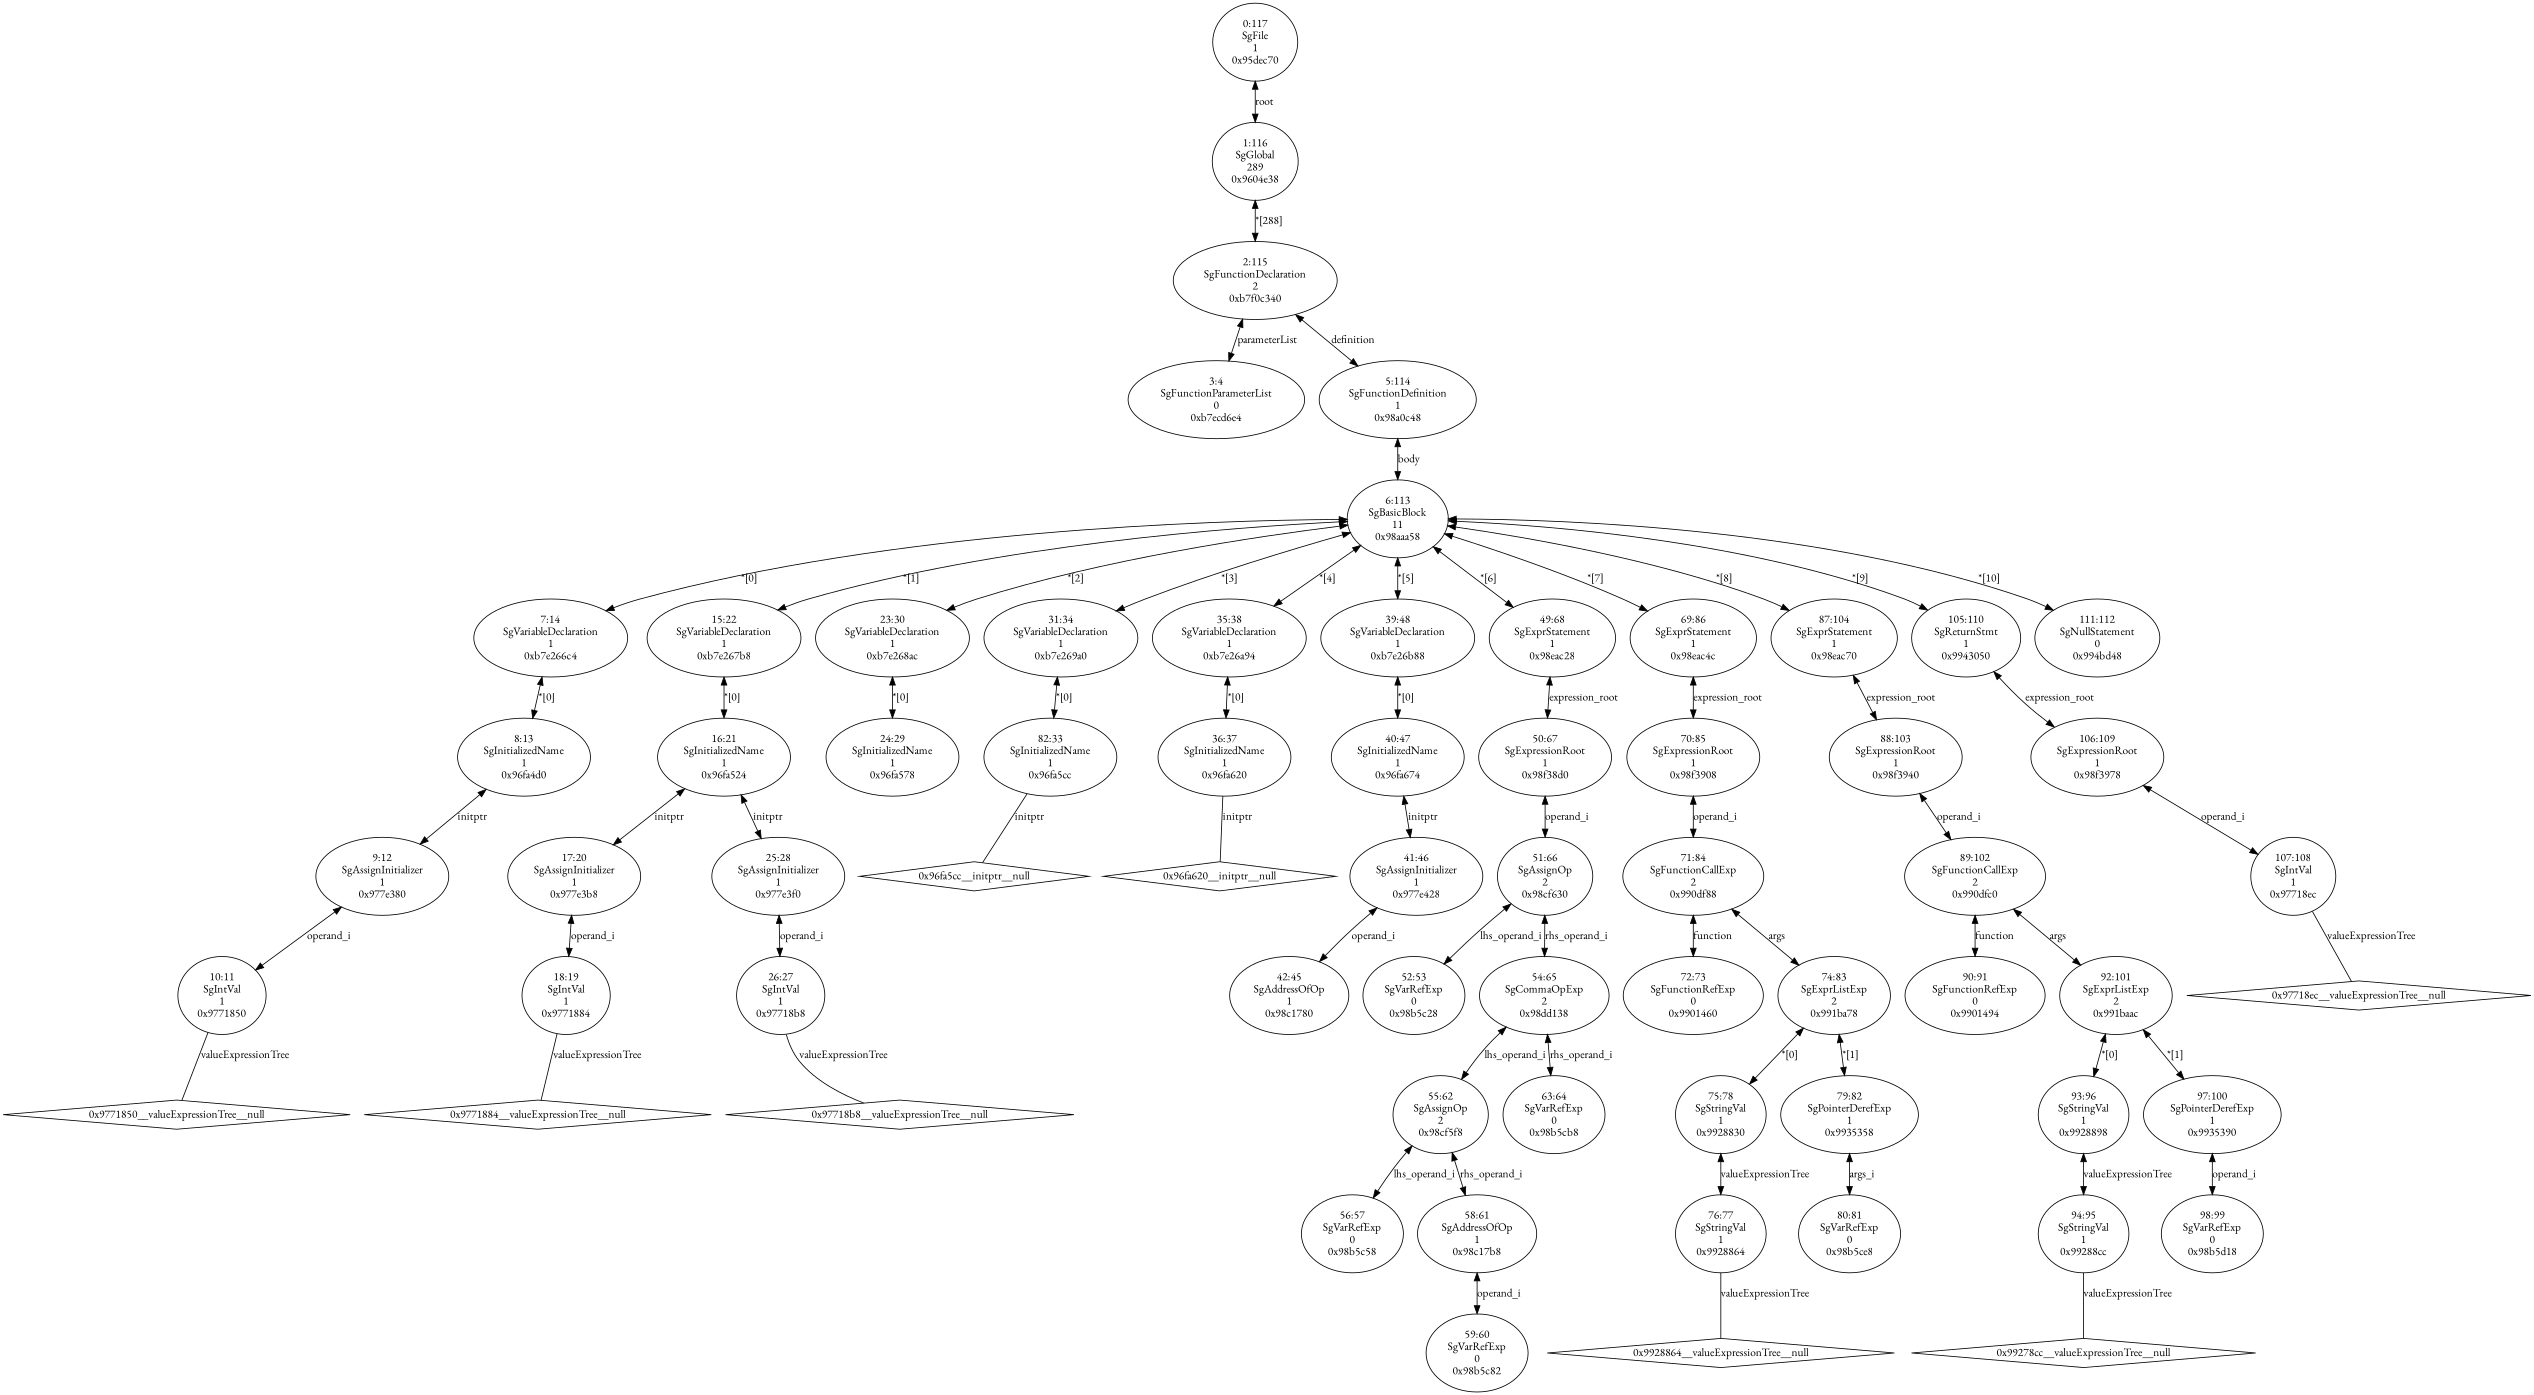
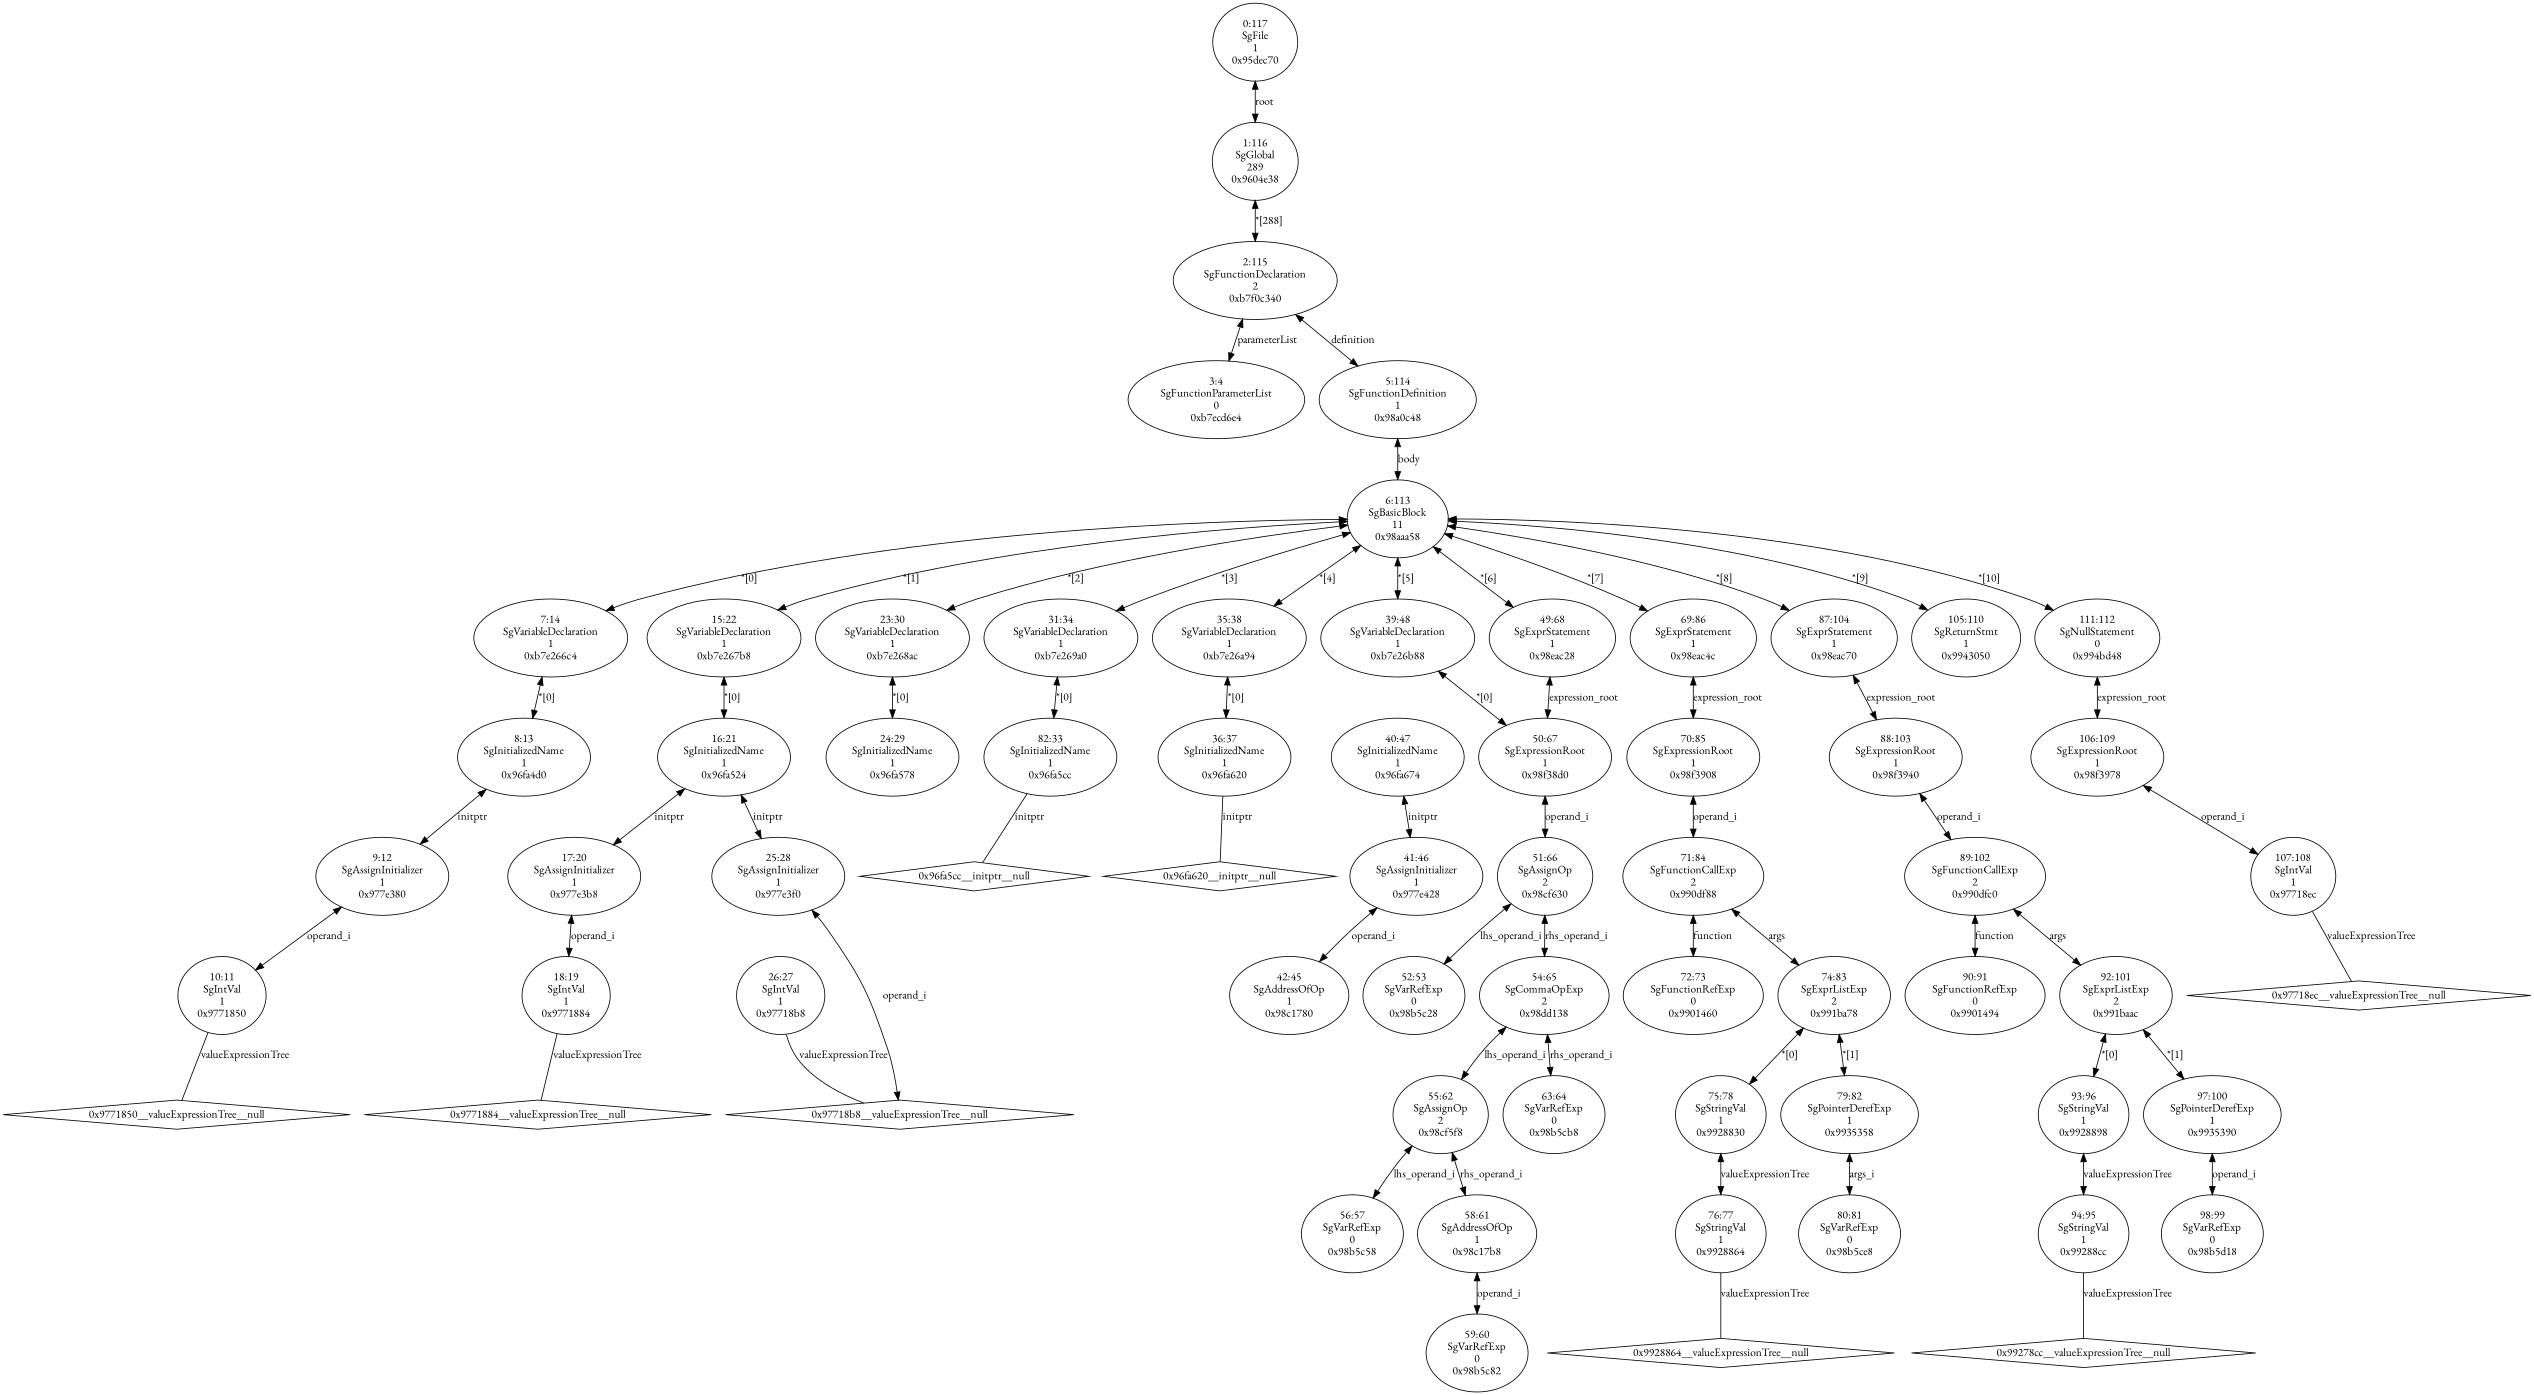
(1398, 697) -> (1472, 698)
(2022, 701) -> (2097, 697)
(779, 936) -> (869, 999)
